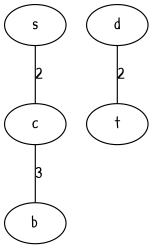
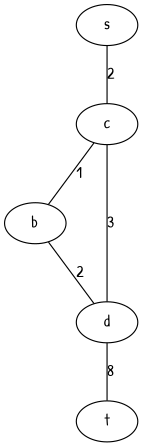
(121, 75) -> (111, 372)
(39, 174) -> (80, 174)
none -> (107, 223)
none -> (71, 273)
